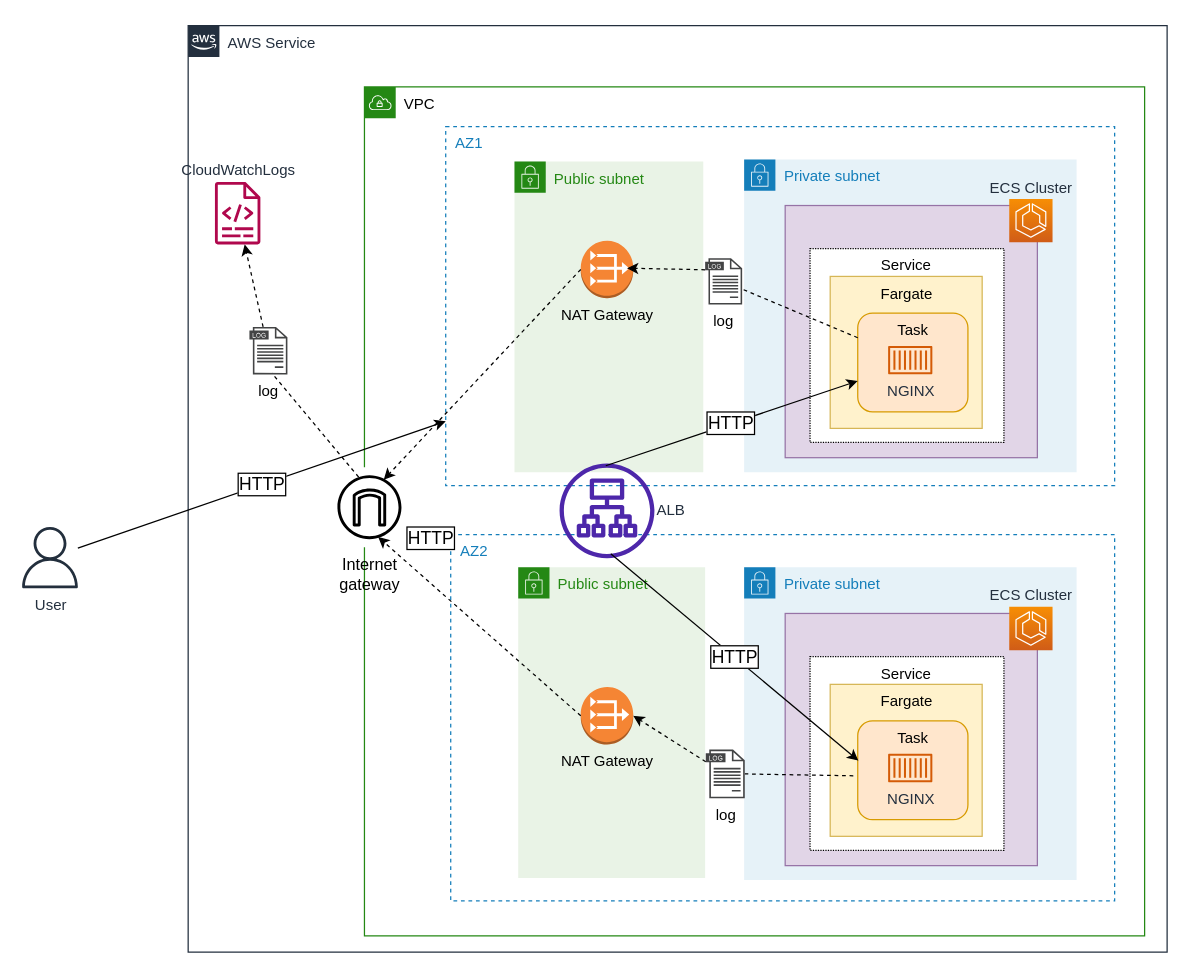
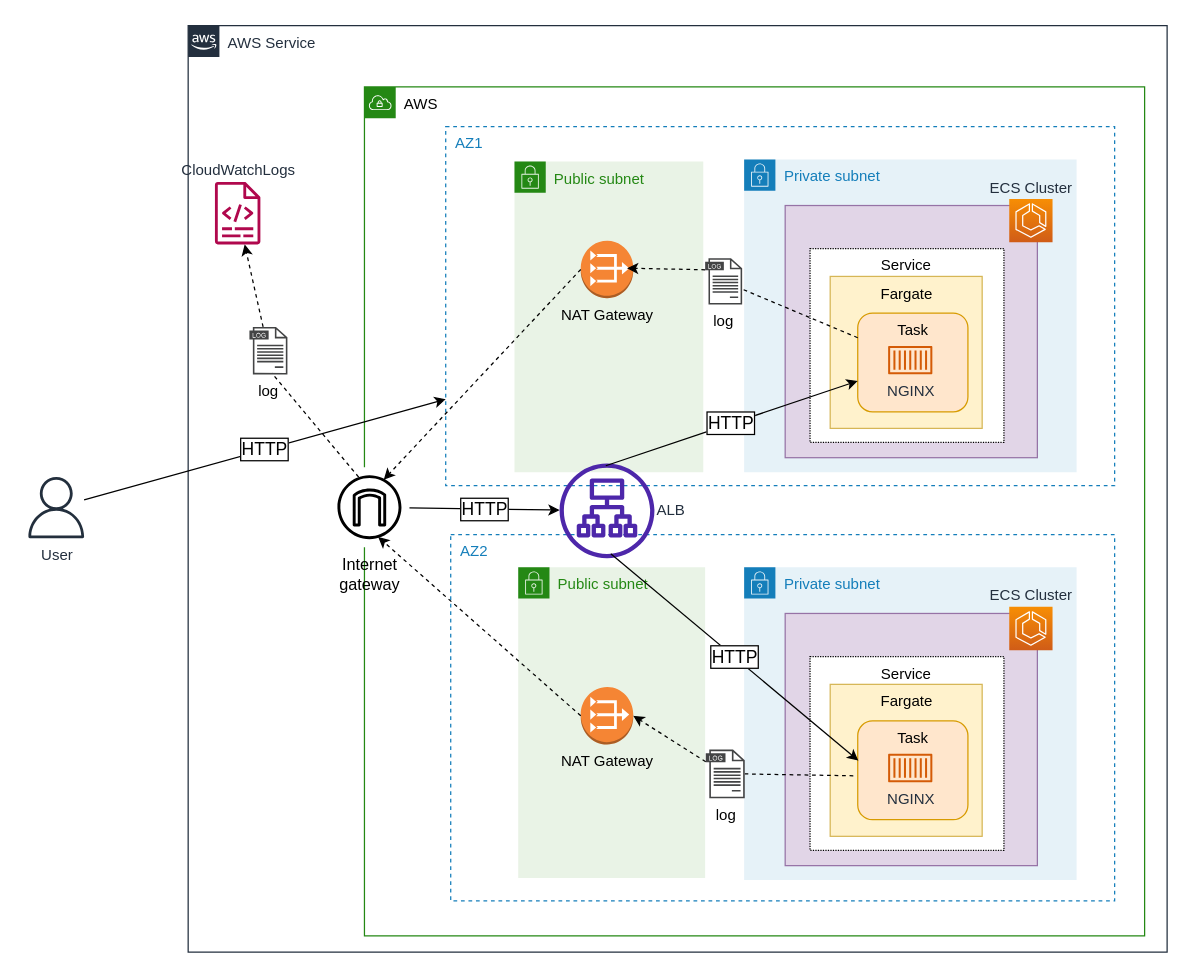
(417, 105) -> (417, 105)
(426, 536) -> (480, 509)
(50, 558) -> (56, 508)
